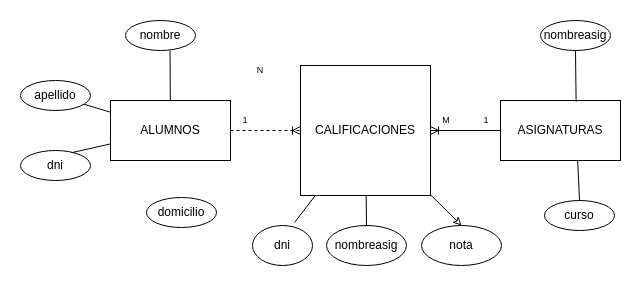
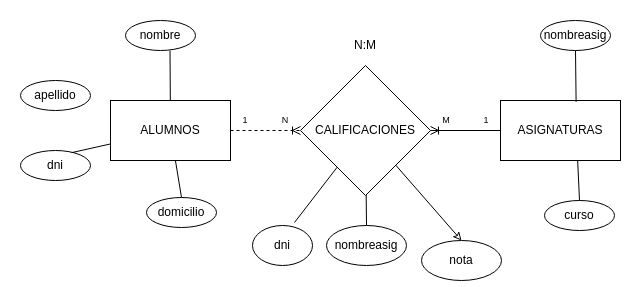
none -> (366, 46)
(261, 71) -> (286, 121)
(98, 108) -> (178, 179)
(366, 131) -> (366, 131)
(462, 246) -> (462, 261)
